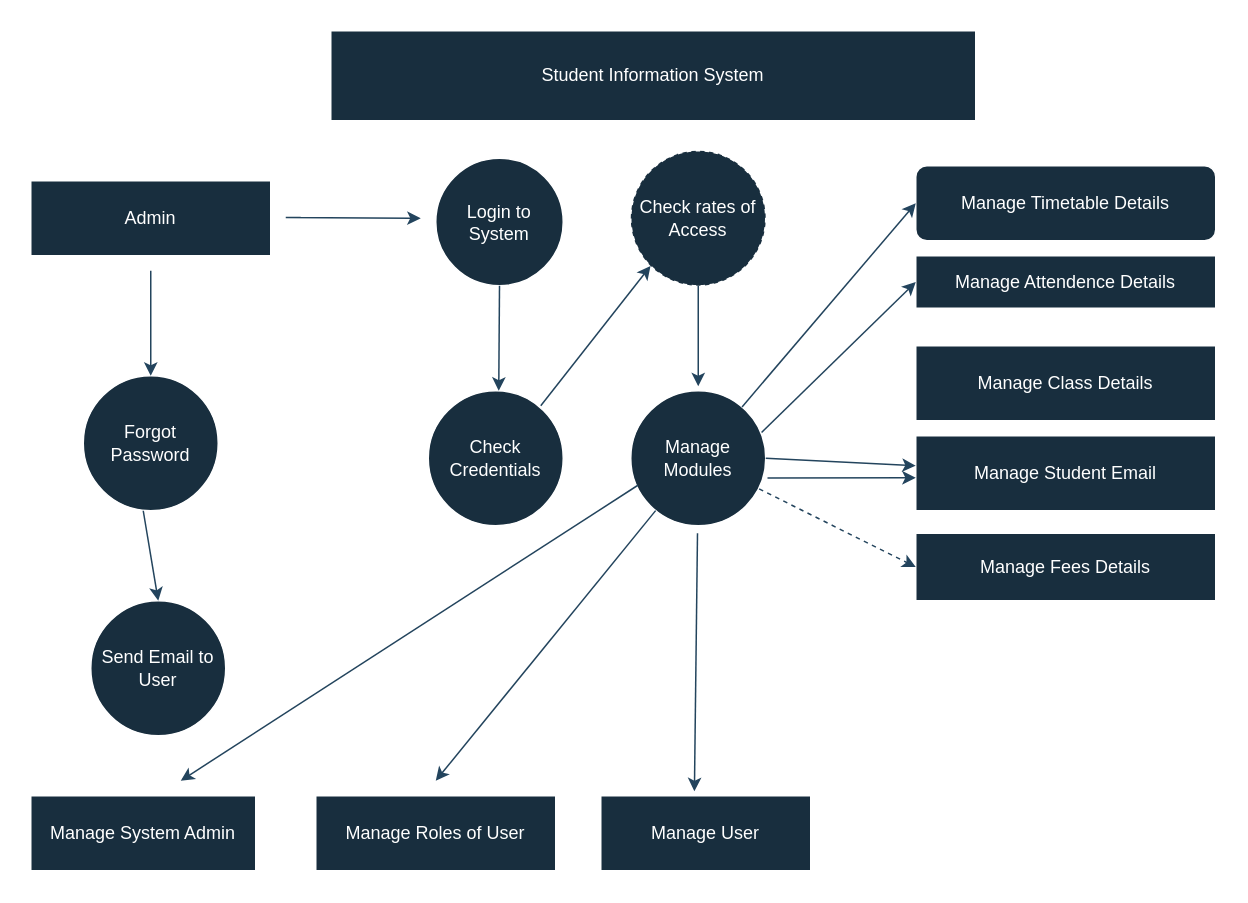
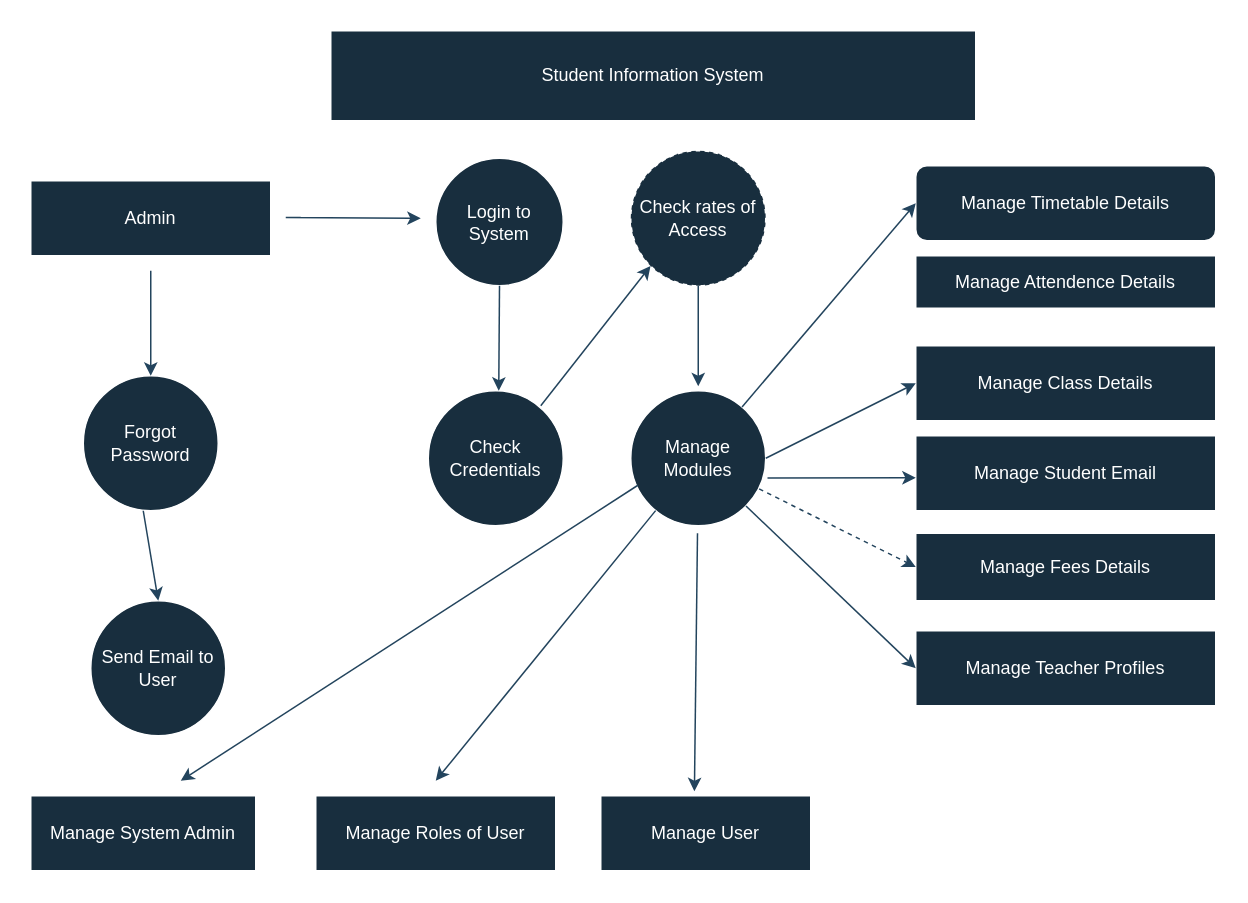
(835, 361) -> none
(836, 462) -> (836, 423)
none -> (827, 583)
none -> (1066, 668)
